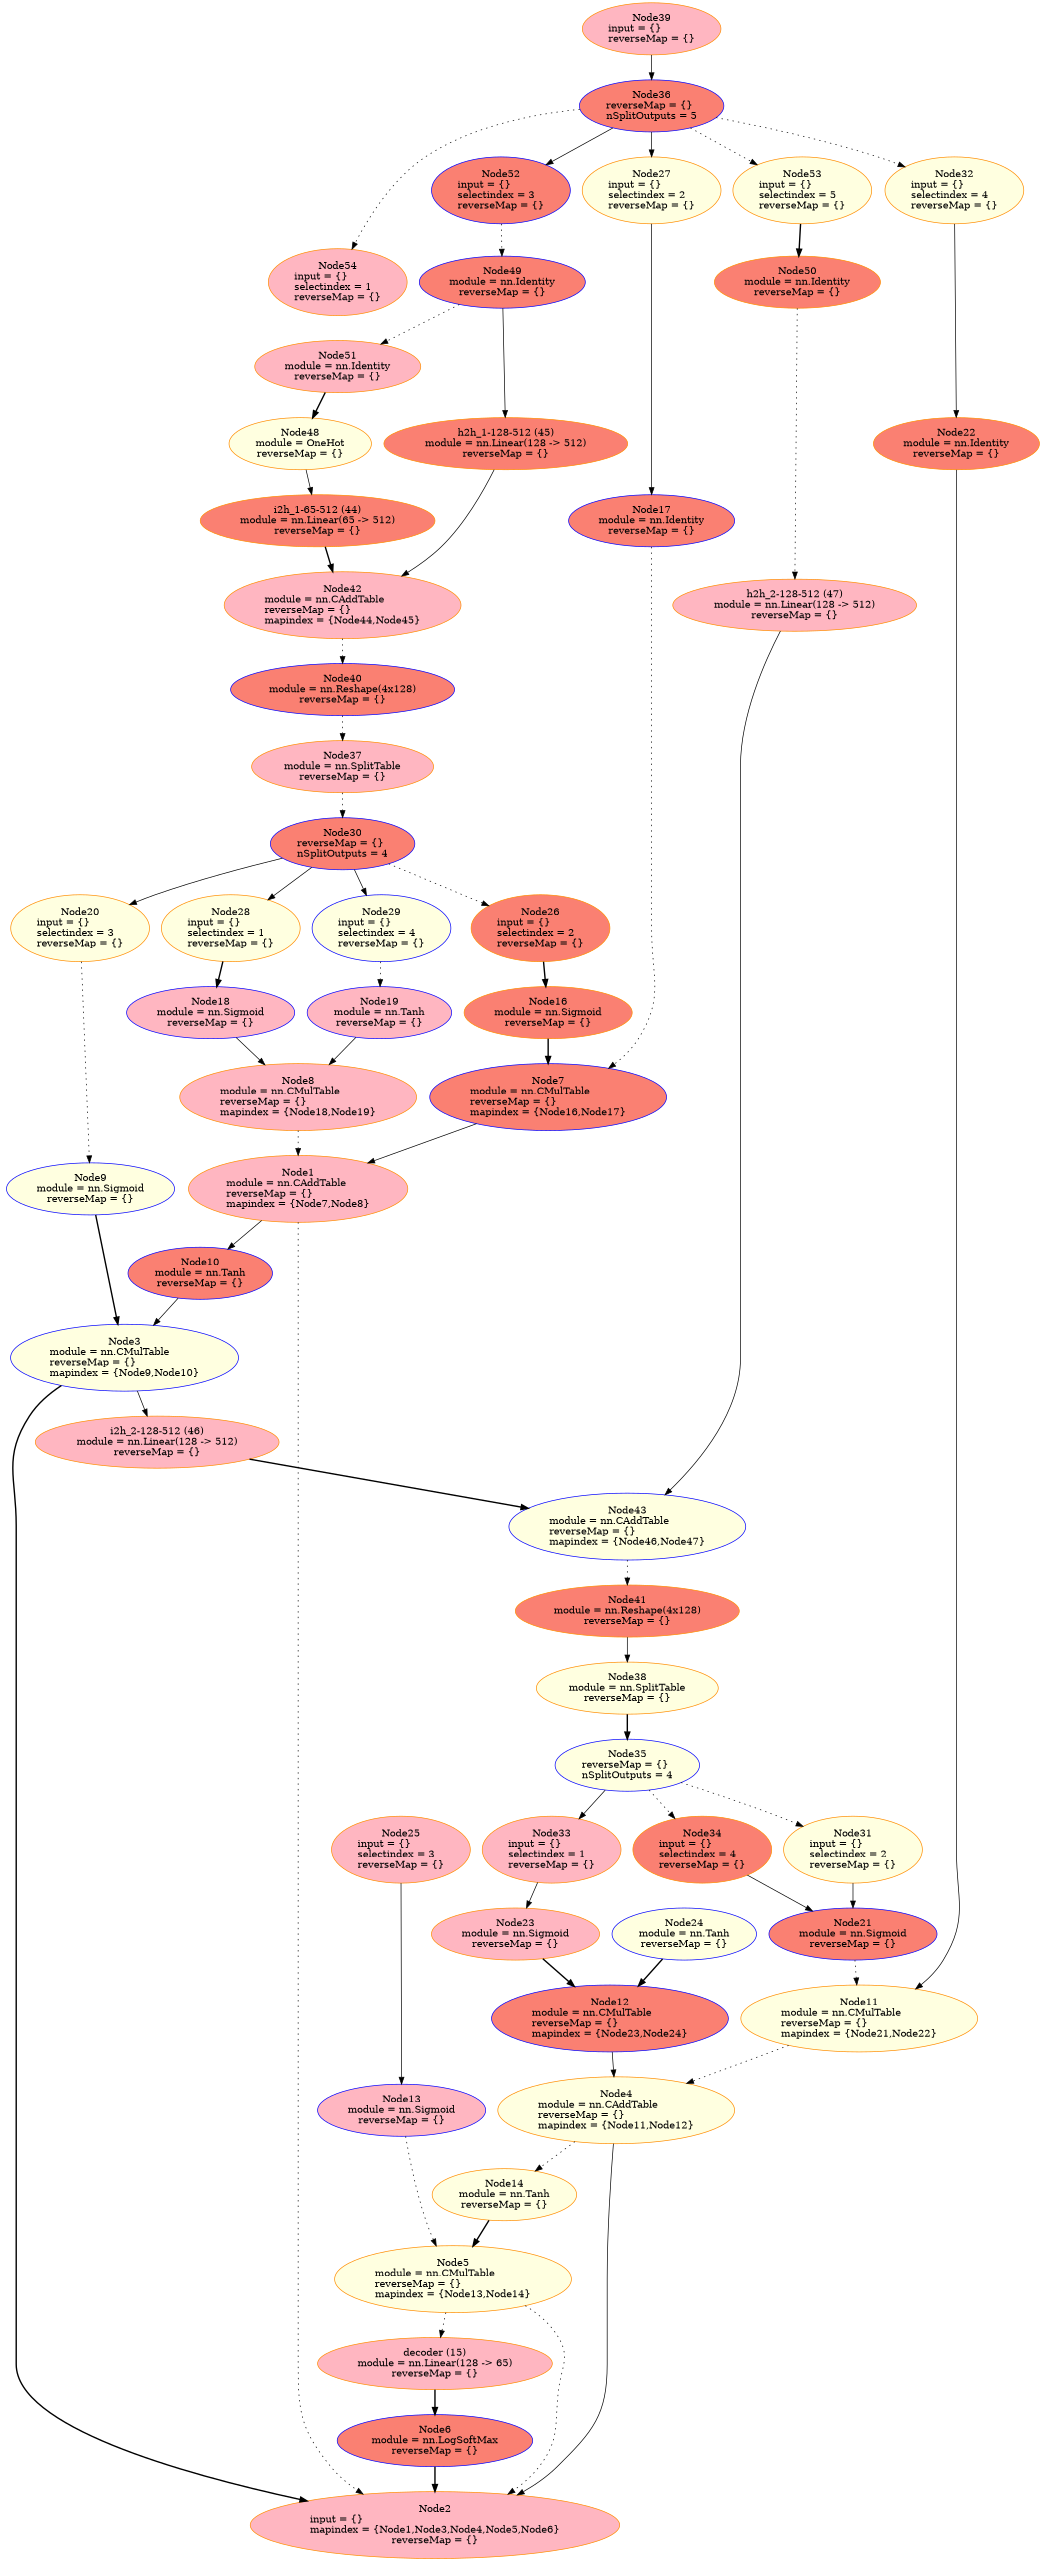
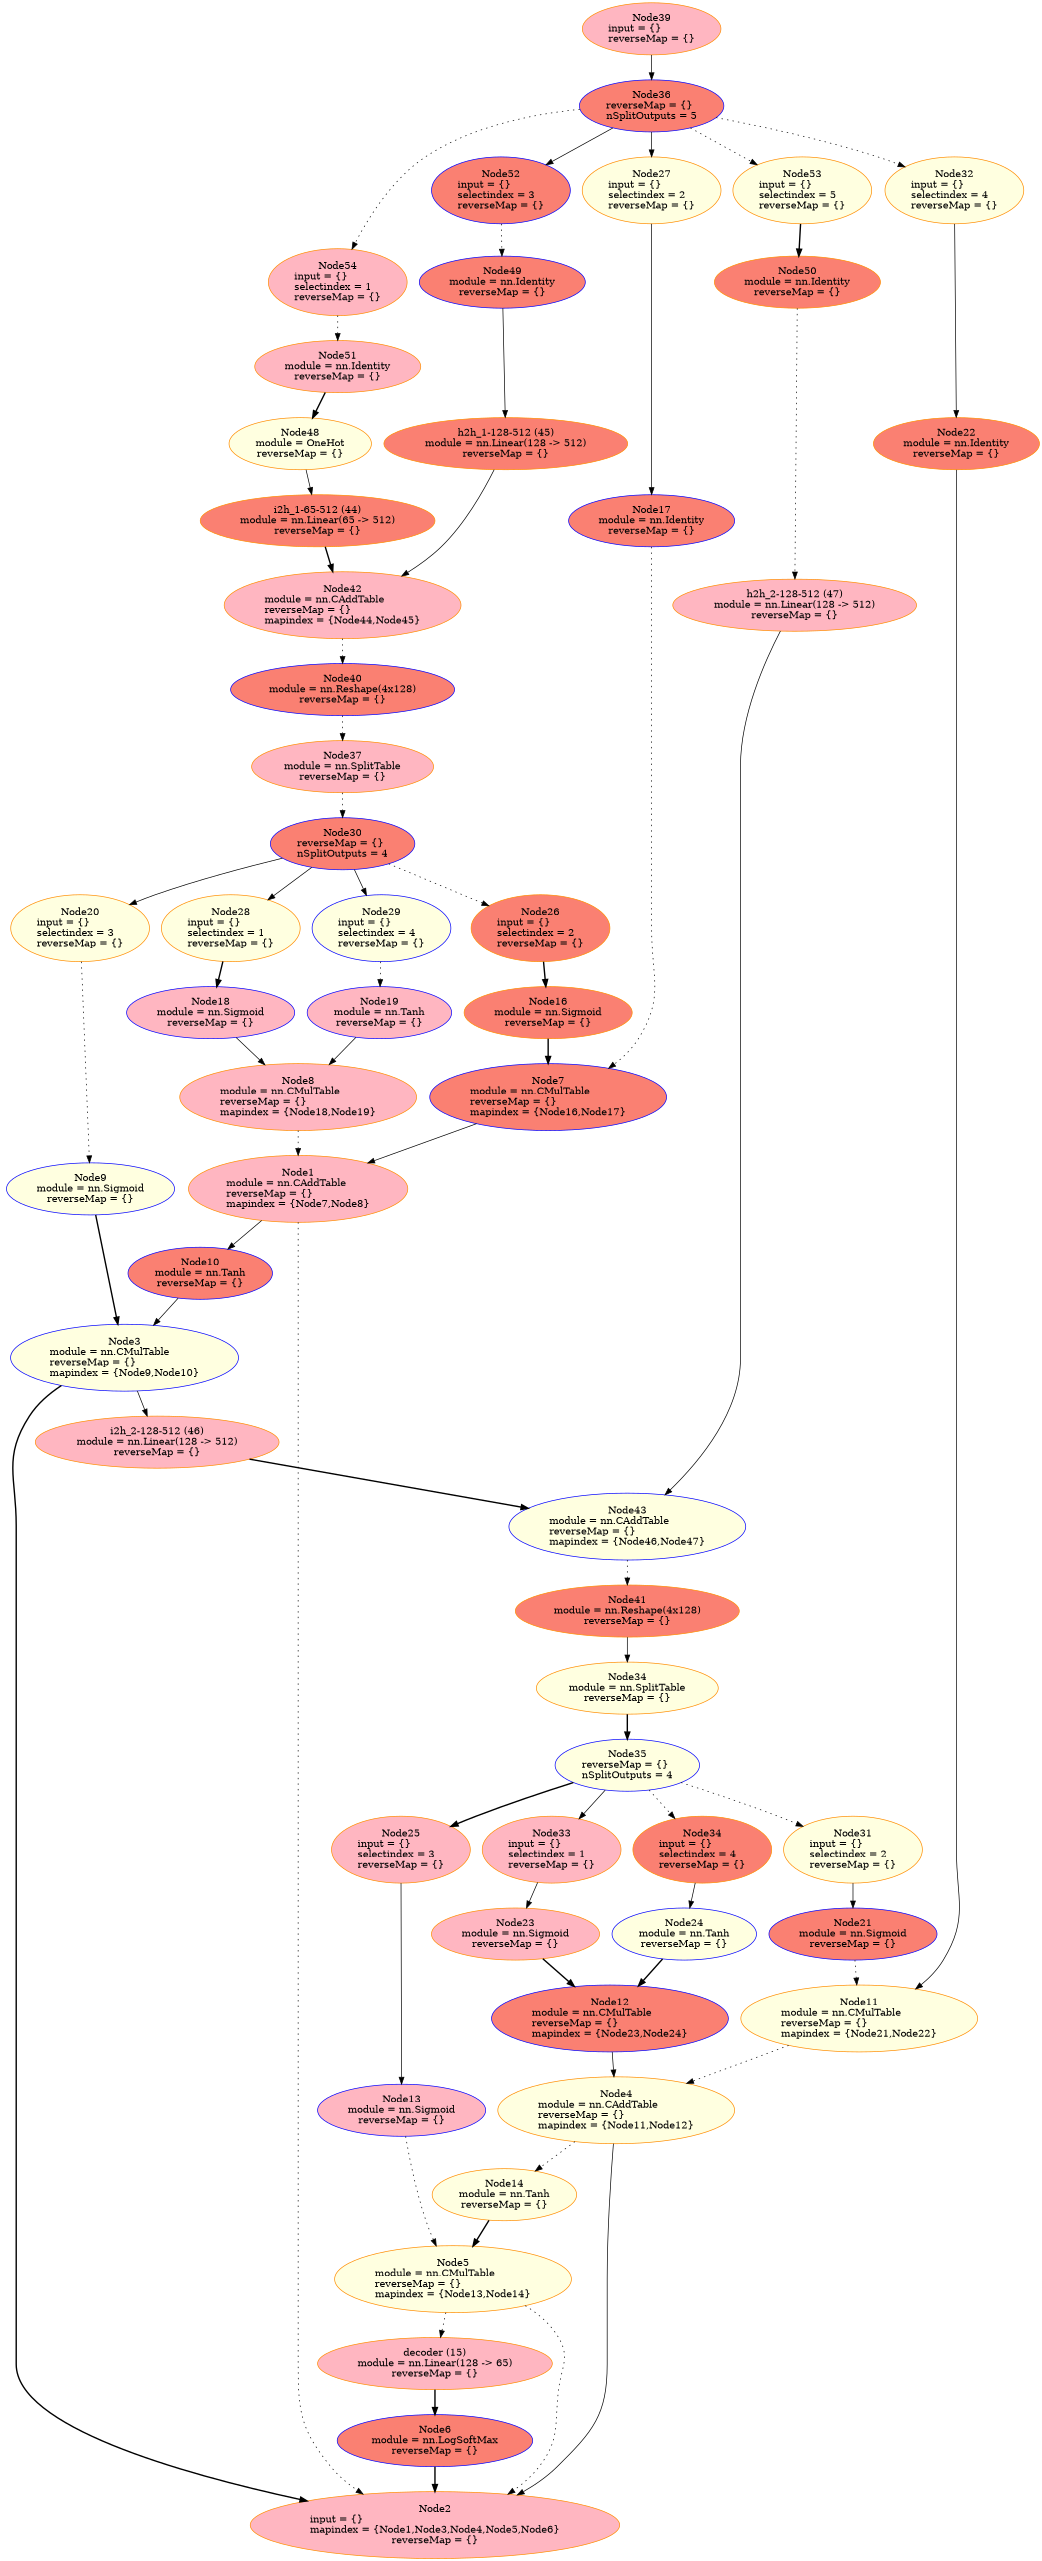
(423, 323) -> (338, 325)
(627, 1688) -> (627, 1688)
none -> (515, 1802)
(777, 1891) -> (693, 1892)
